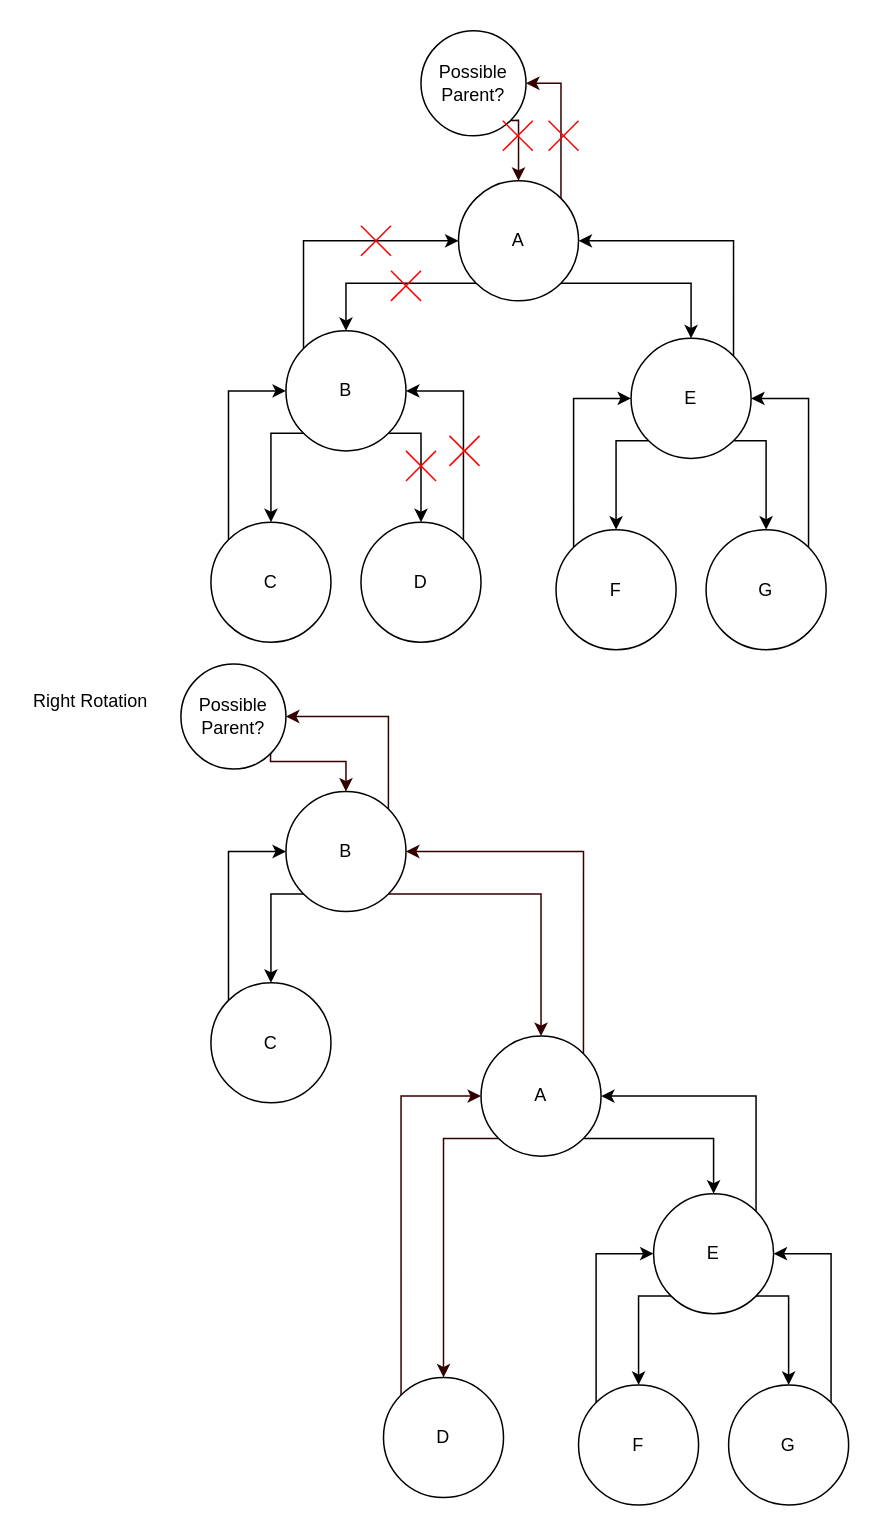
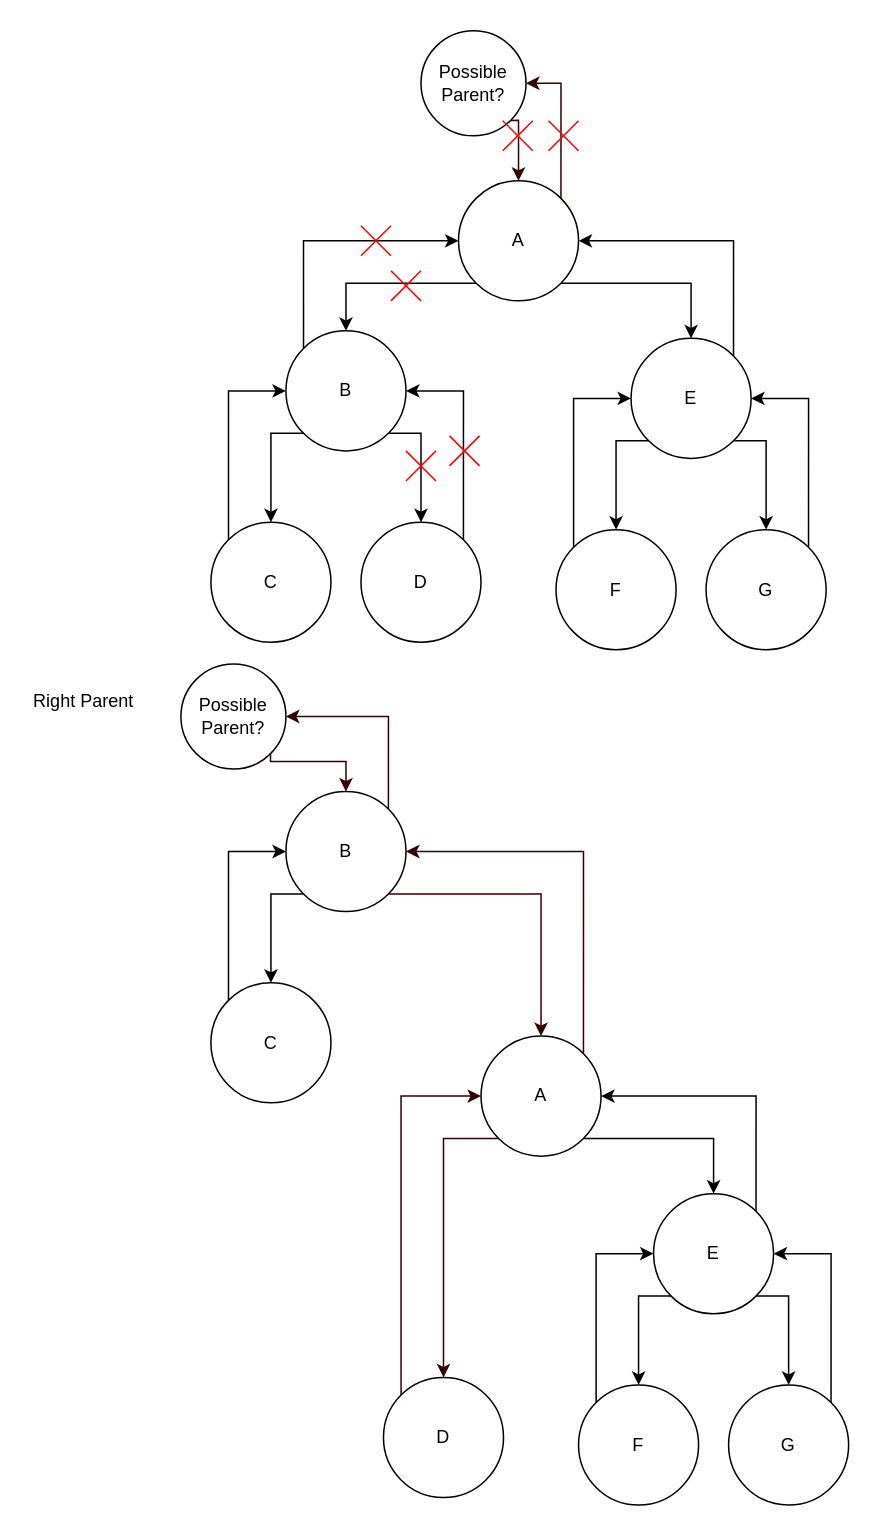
(97, 702) -> (90, 702)
